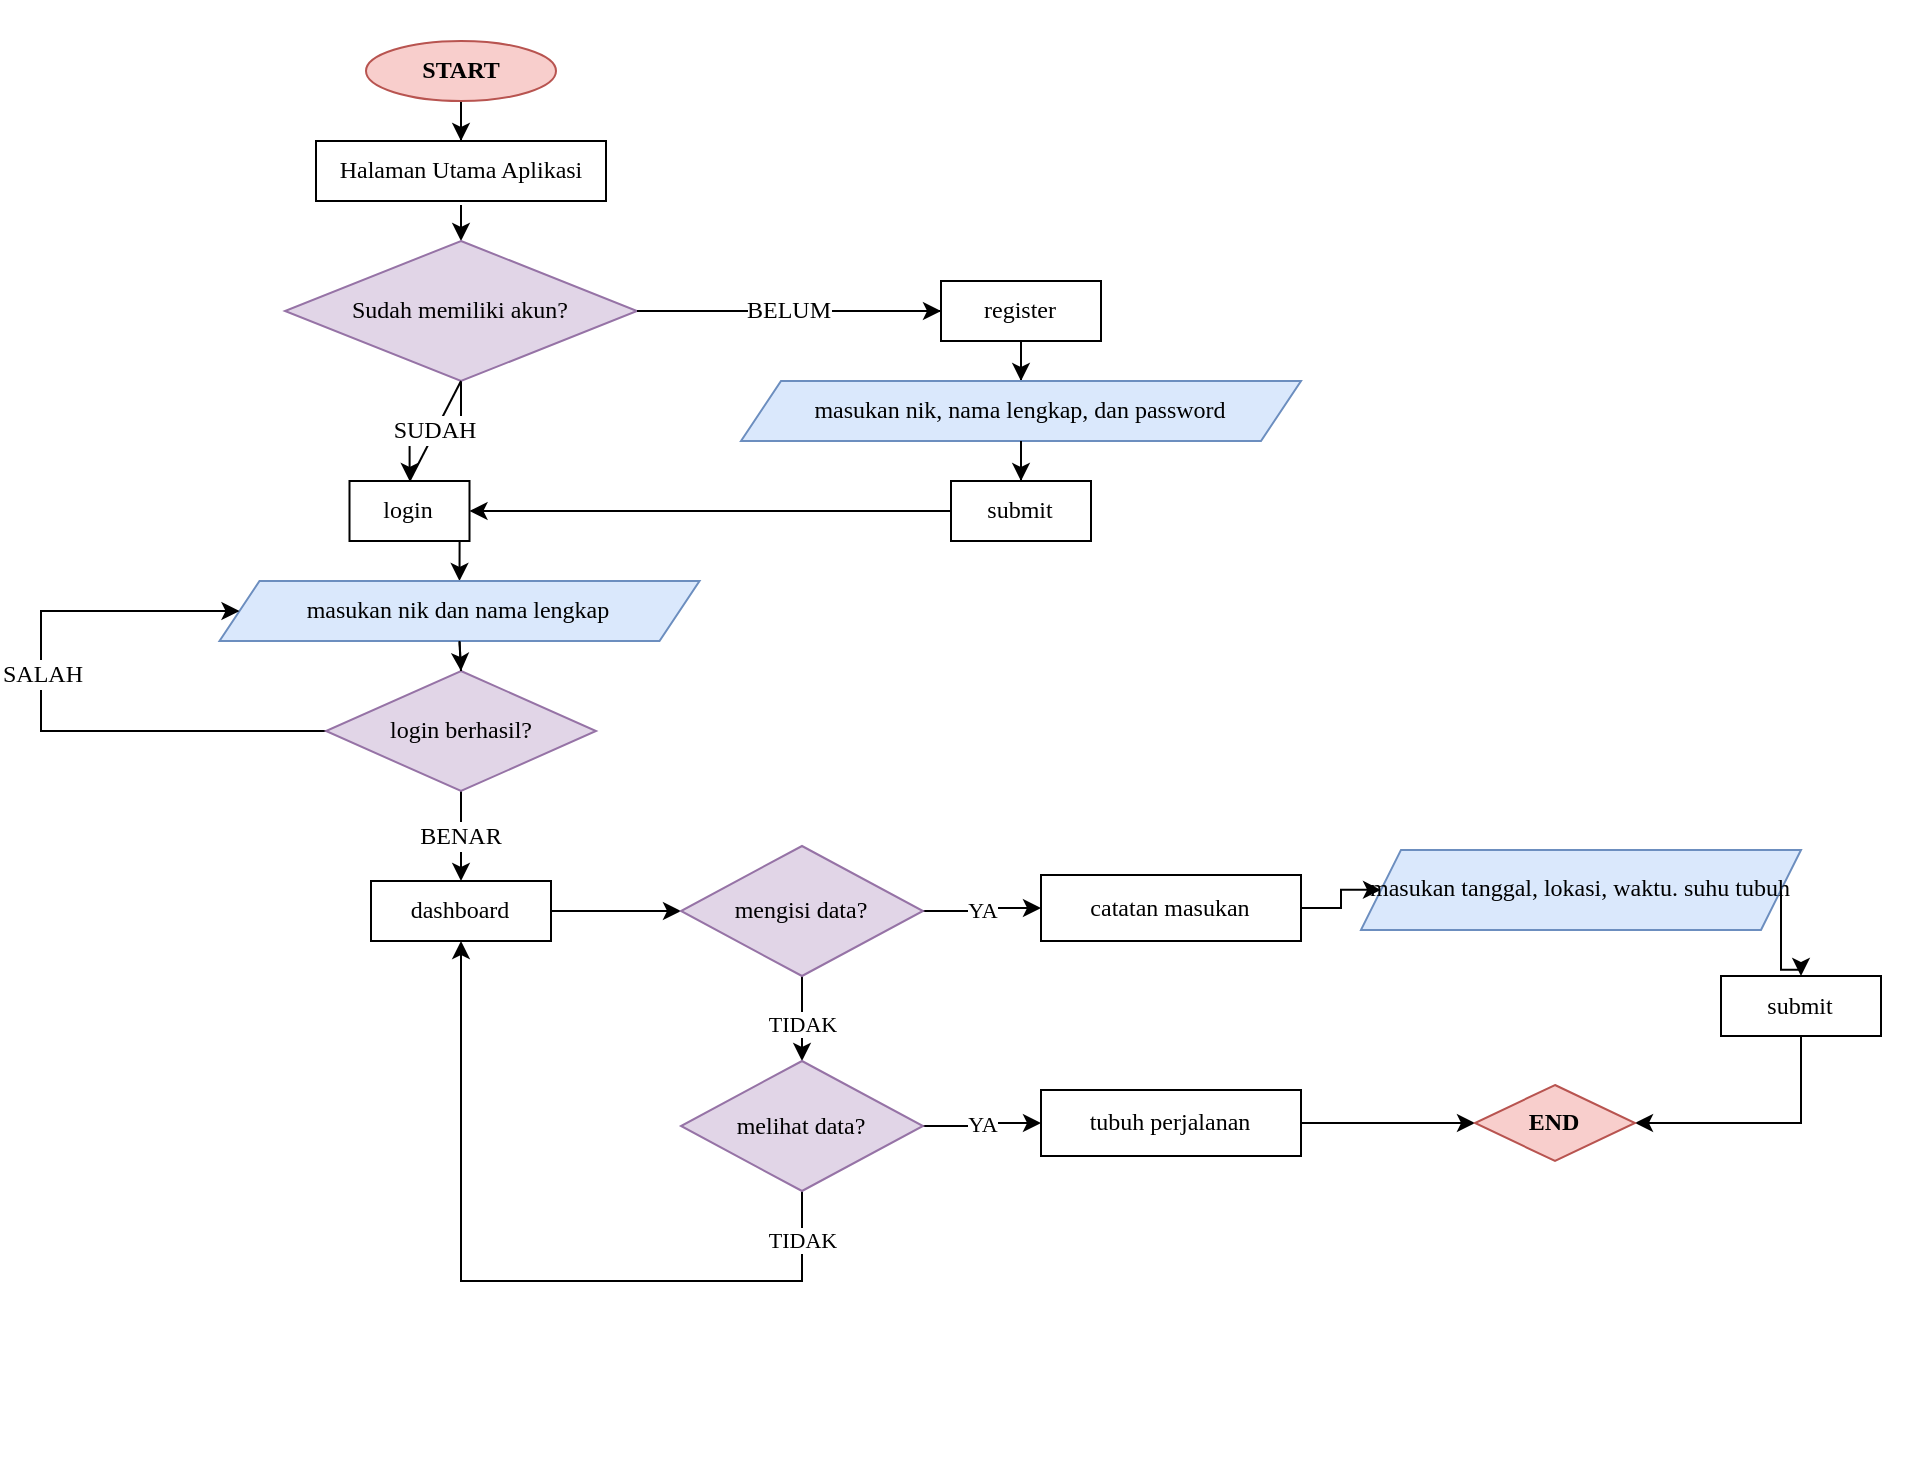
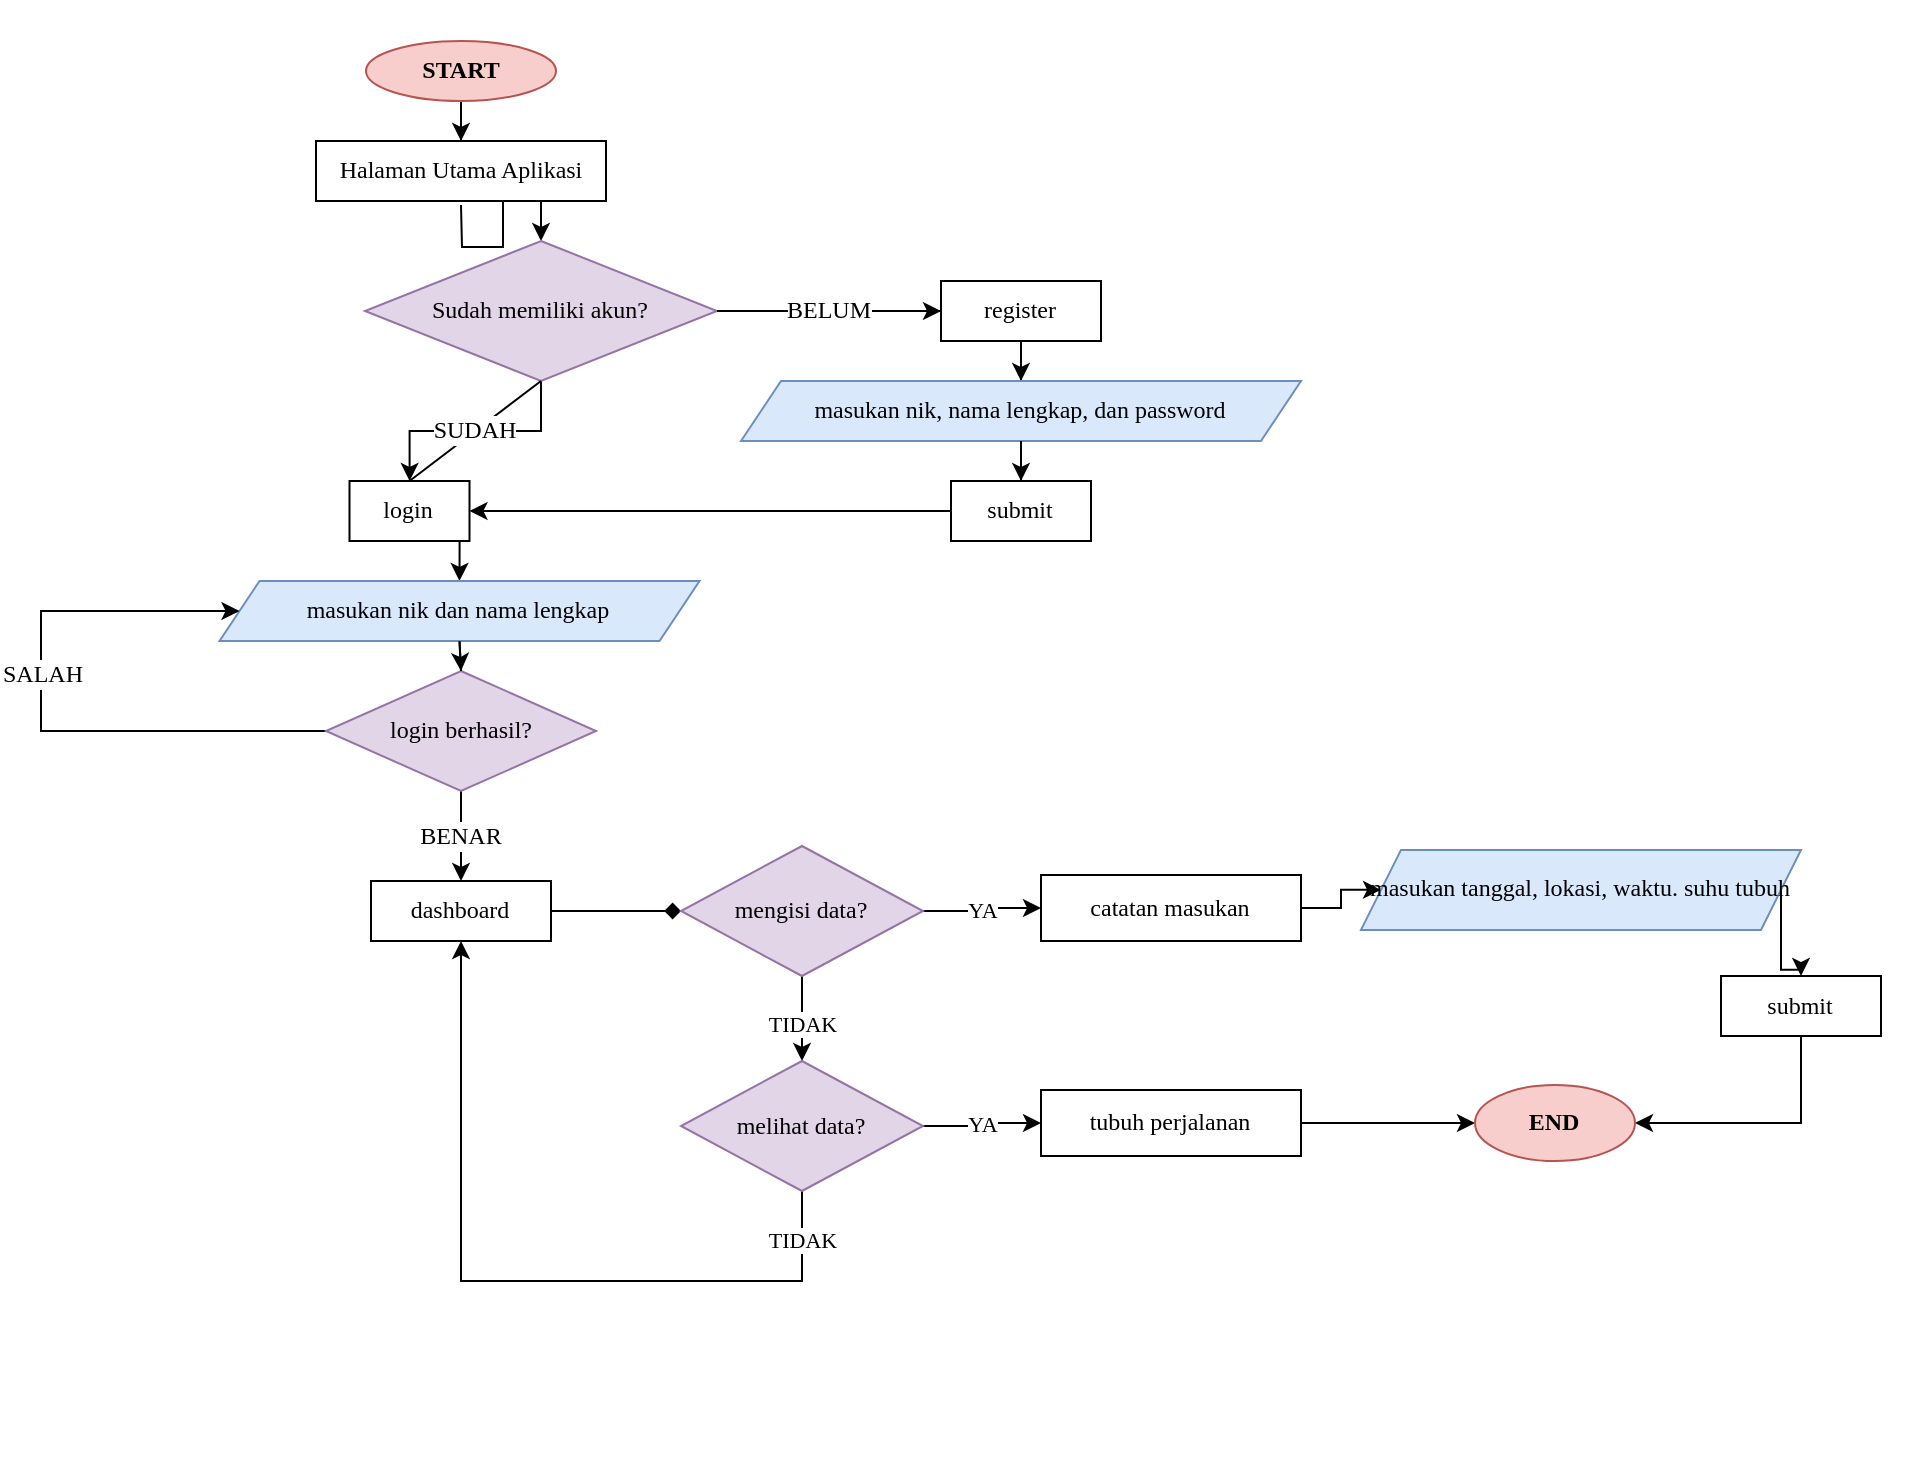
(461, 311) -> (541, 311)
(665, 911) -> (664, 911)
(1555, 1123) -> (1555, 1123)
